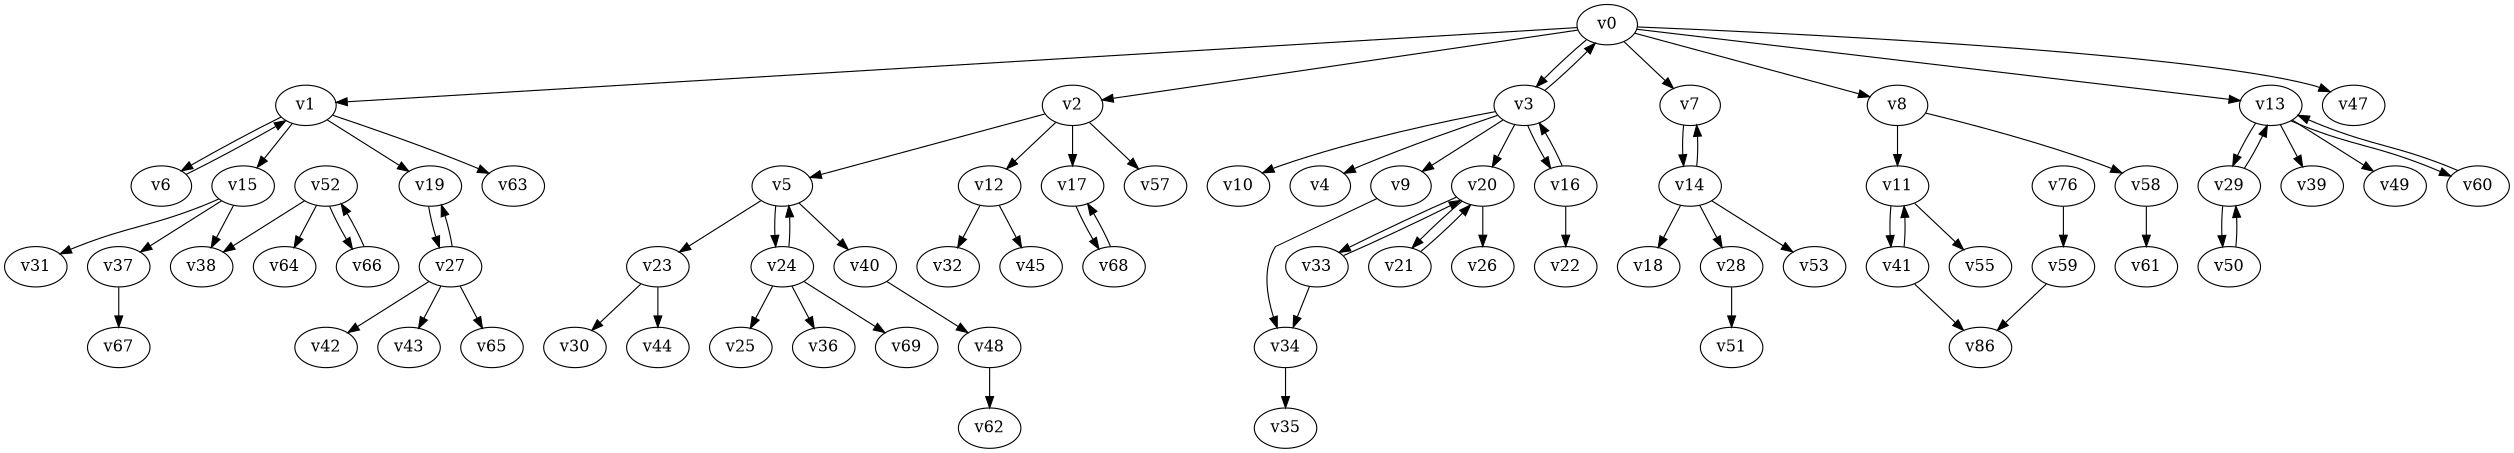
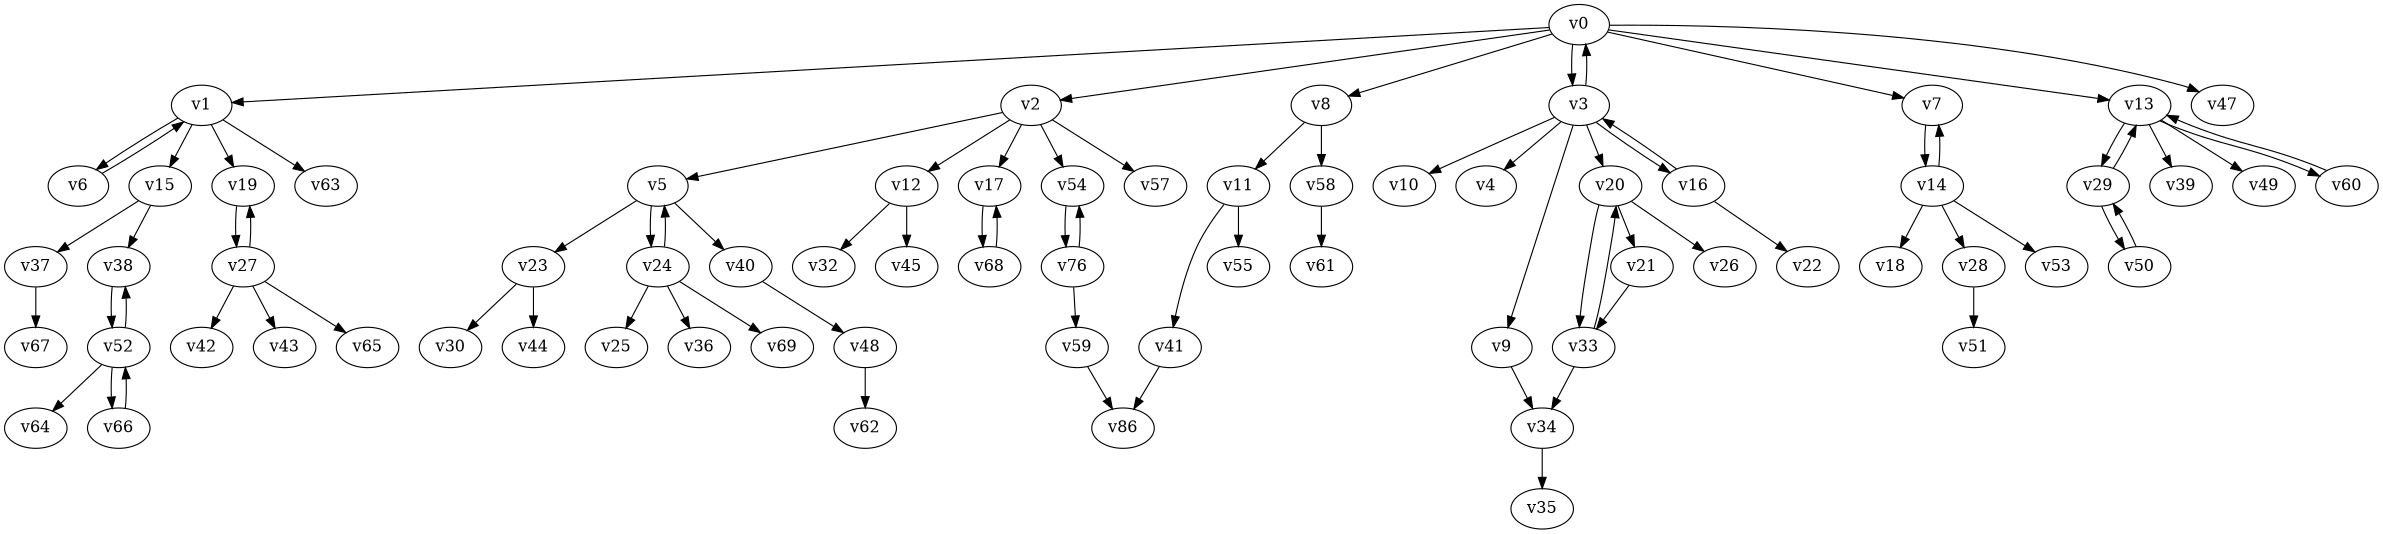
none -> (1073, 186)
(1905, 232) -> none
(1442, 233) -> (1616, 303)
(36, 267) -> none
none -> (111, 301)
